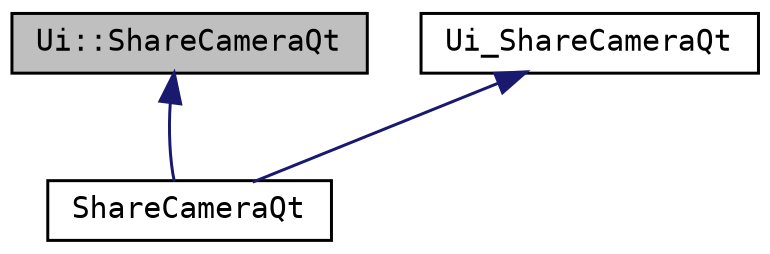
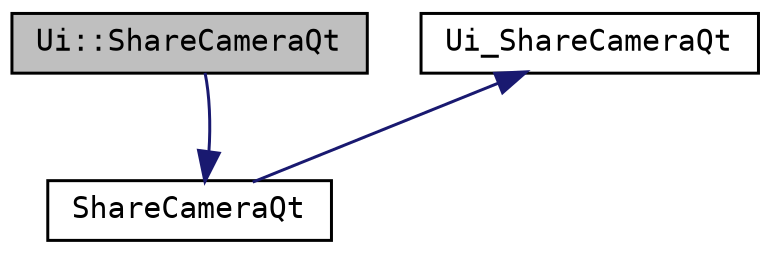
(170, 142) -> (209, 112)
